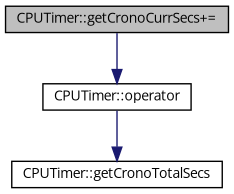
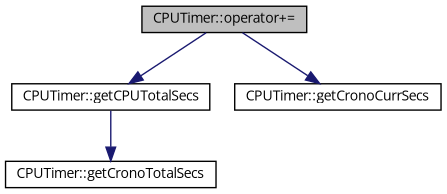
(117, 19) -> (224, 19)
(117, 97) -> (111, 97)
none -> (338, 97)
